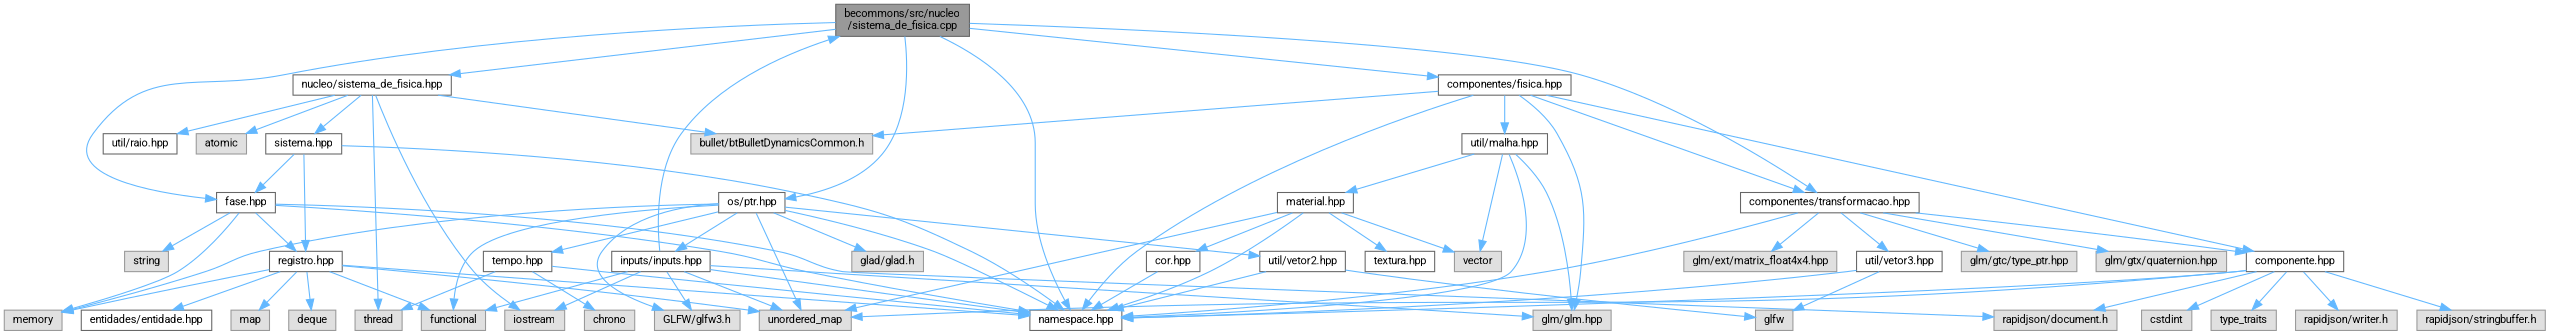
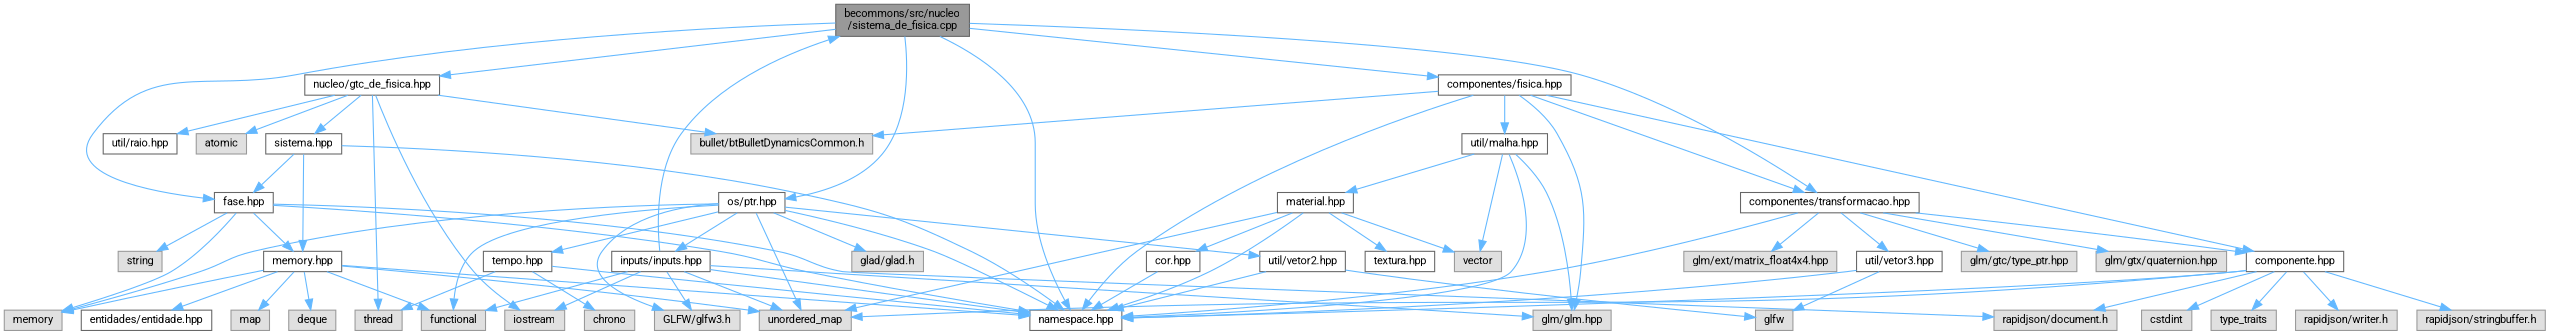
(372, 85) -> (372, 85)
(306, 261) -> (303, 261)
